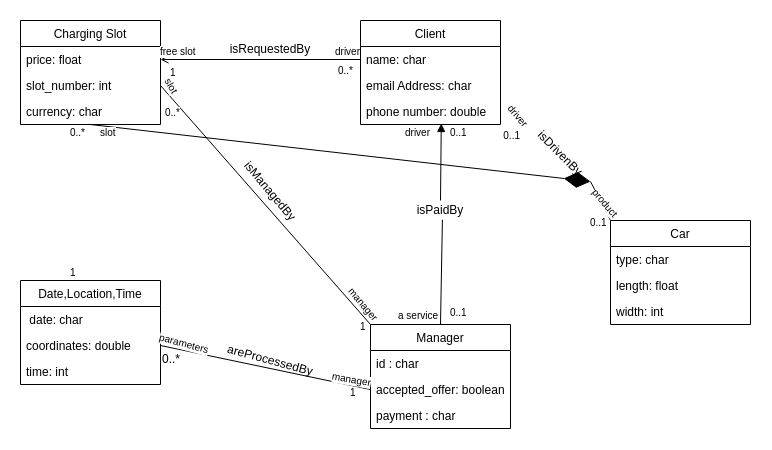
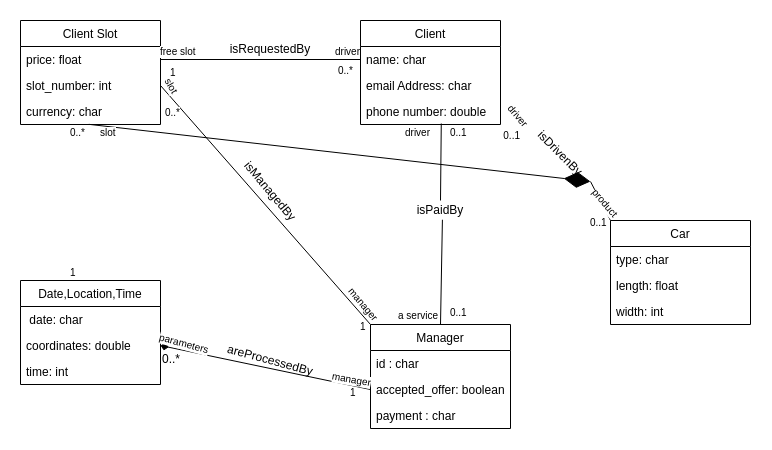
(90, 34) -> (90, 34)
(151, 50) -> (151, 50)
(166, 60) -> (166, 60)
(441, 133) -> (441, 129)
(164, 346) -> (169, 347)
